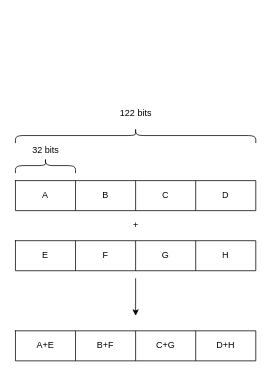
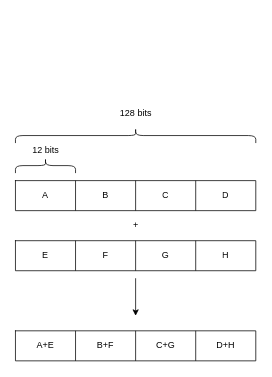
(136, 113) -> (136, 113)
(46, 150) -> (46, 150)
